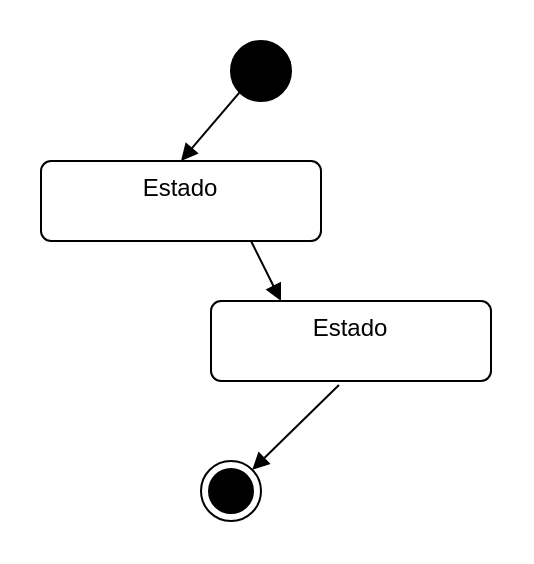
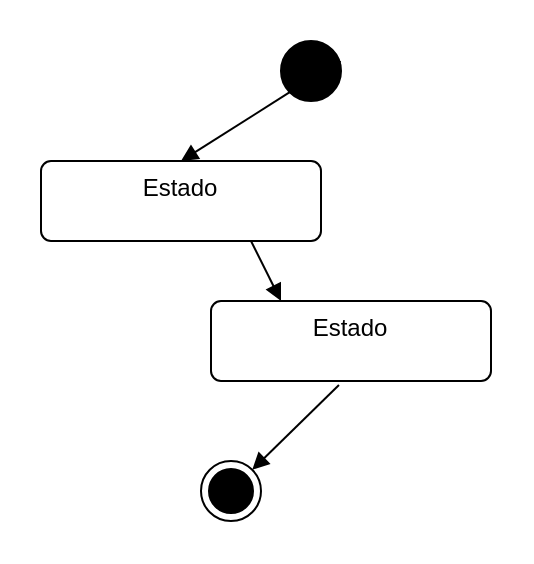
(261, 71) -> (311, 71)
